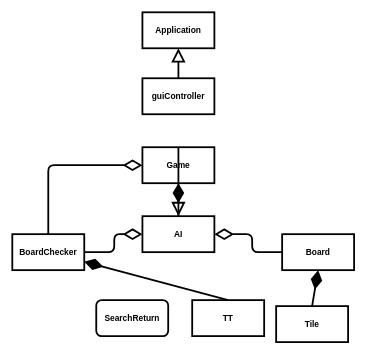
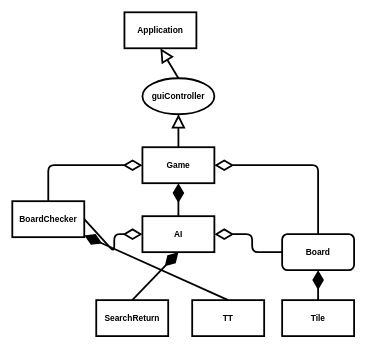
(179, 30) -> (161, 30)
(179, 96) -> (179, 96)
(179, 164) -> (179, 138)
none -> (309, 165)
(48, 252) -> (48, 219)
(318, 252) -> (318, 252)
none -> (149, 283)
(132, 318) -> (132, 318)
(312, 324) -> (318, 318)
